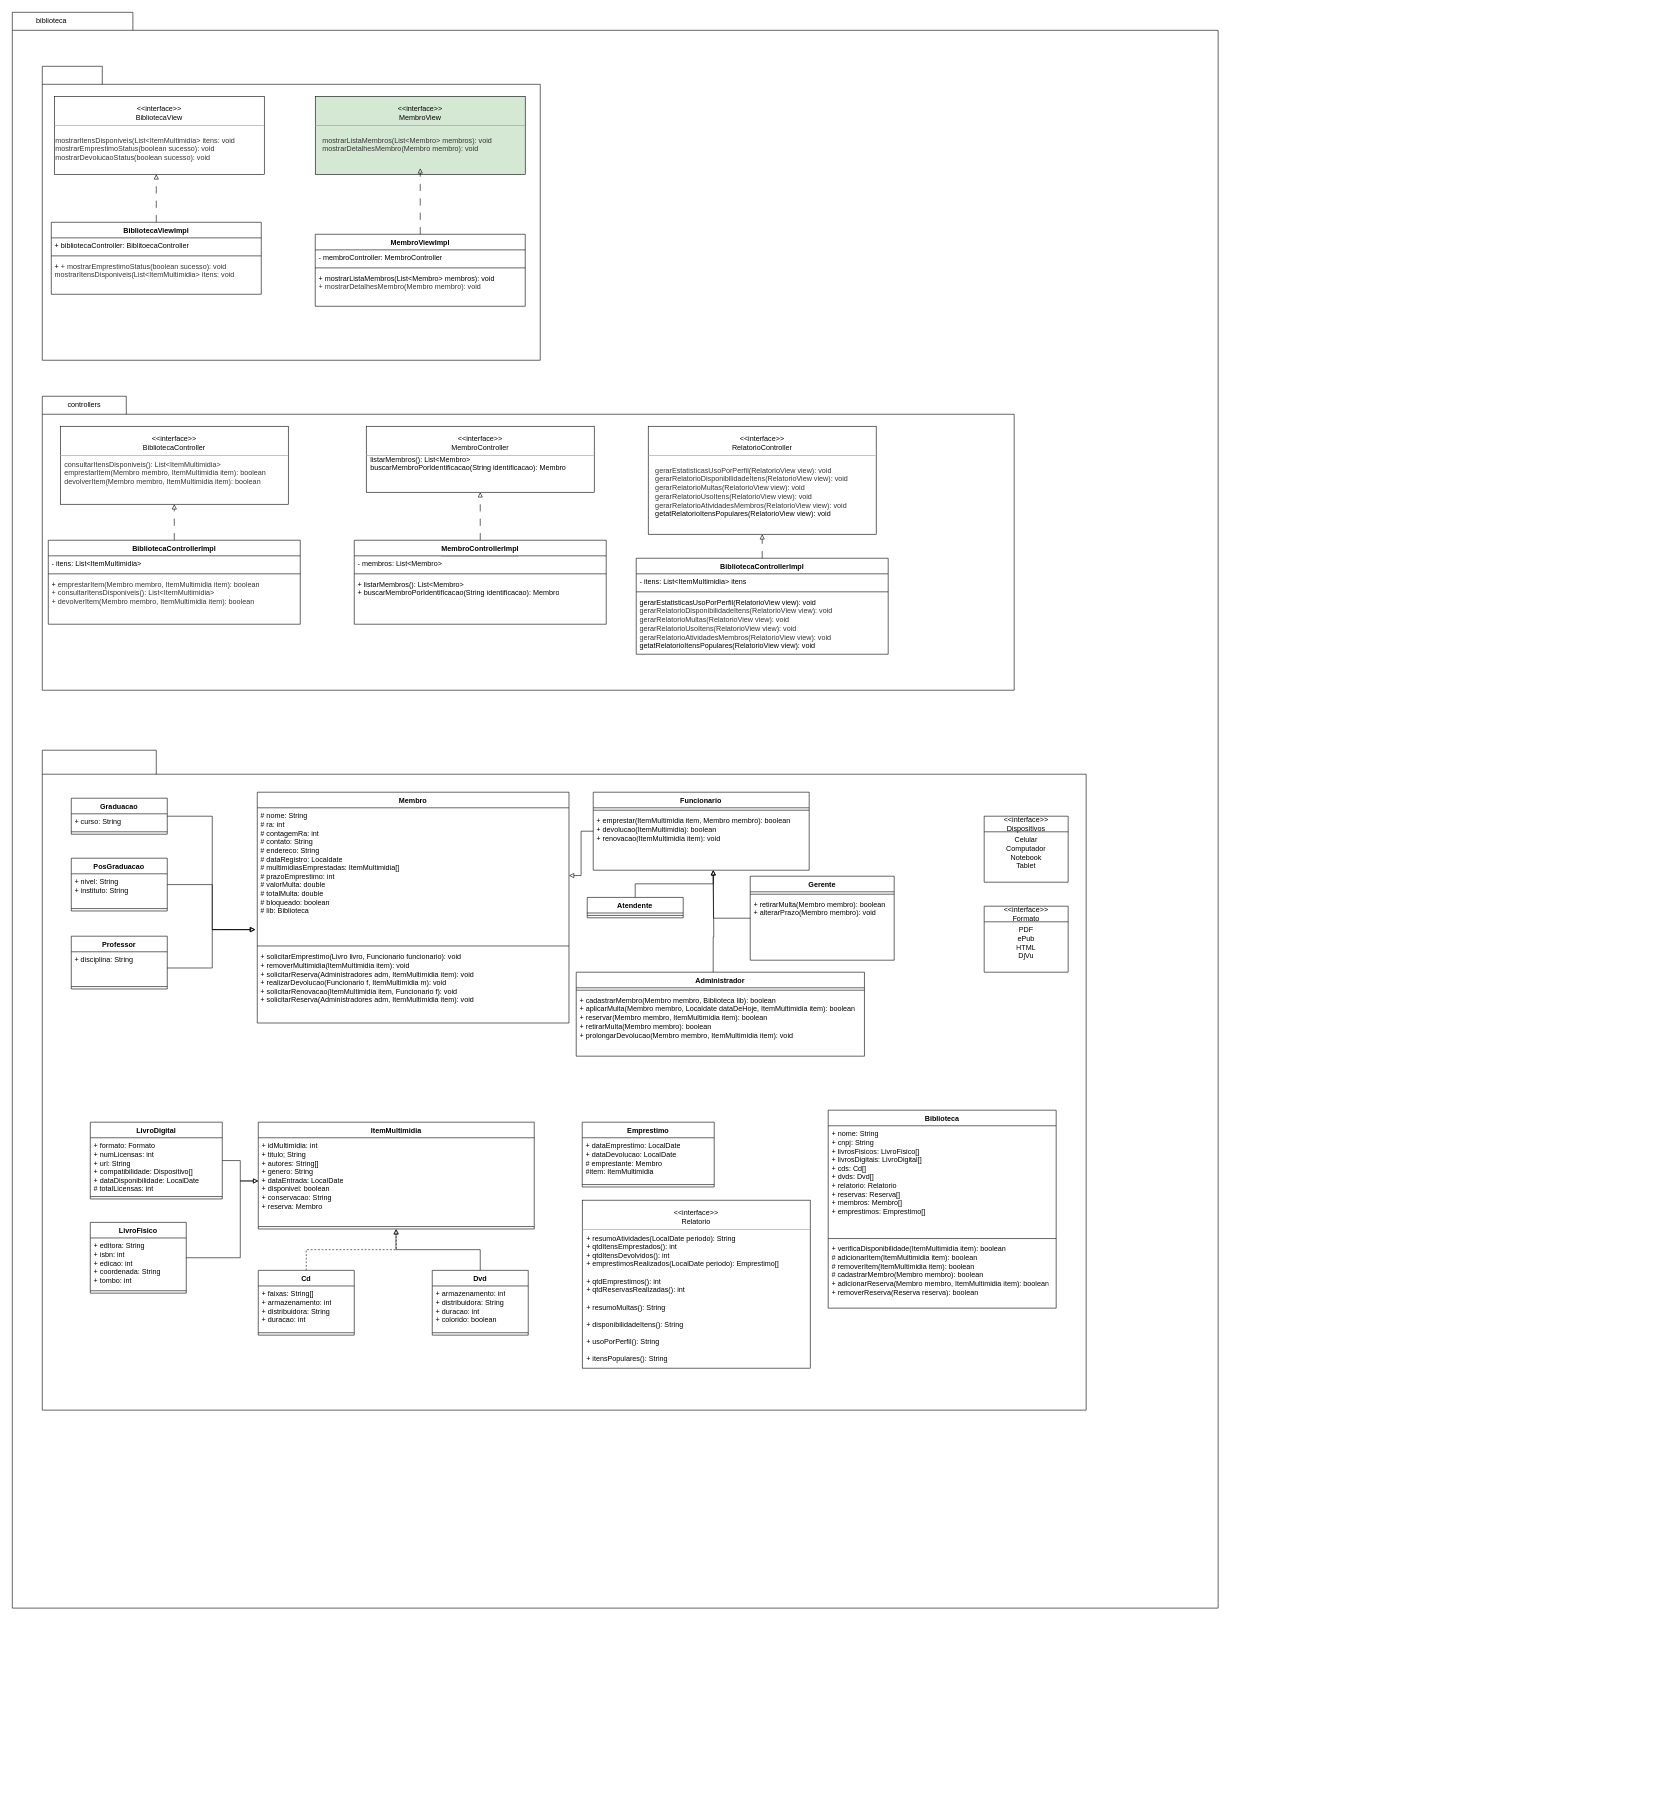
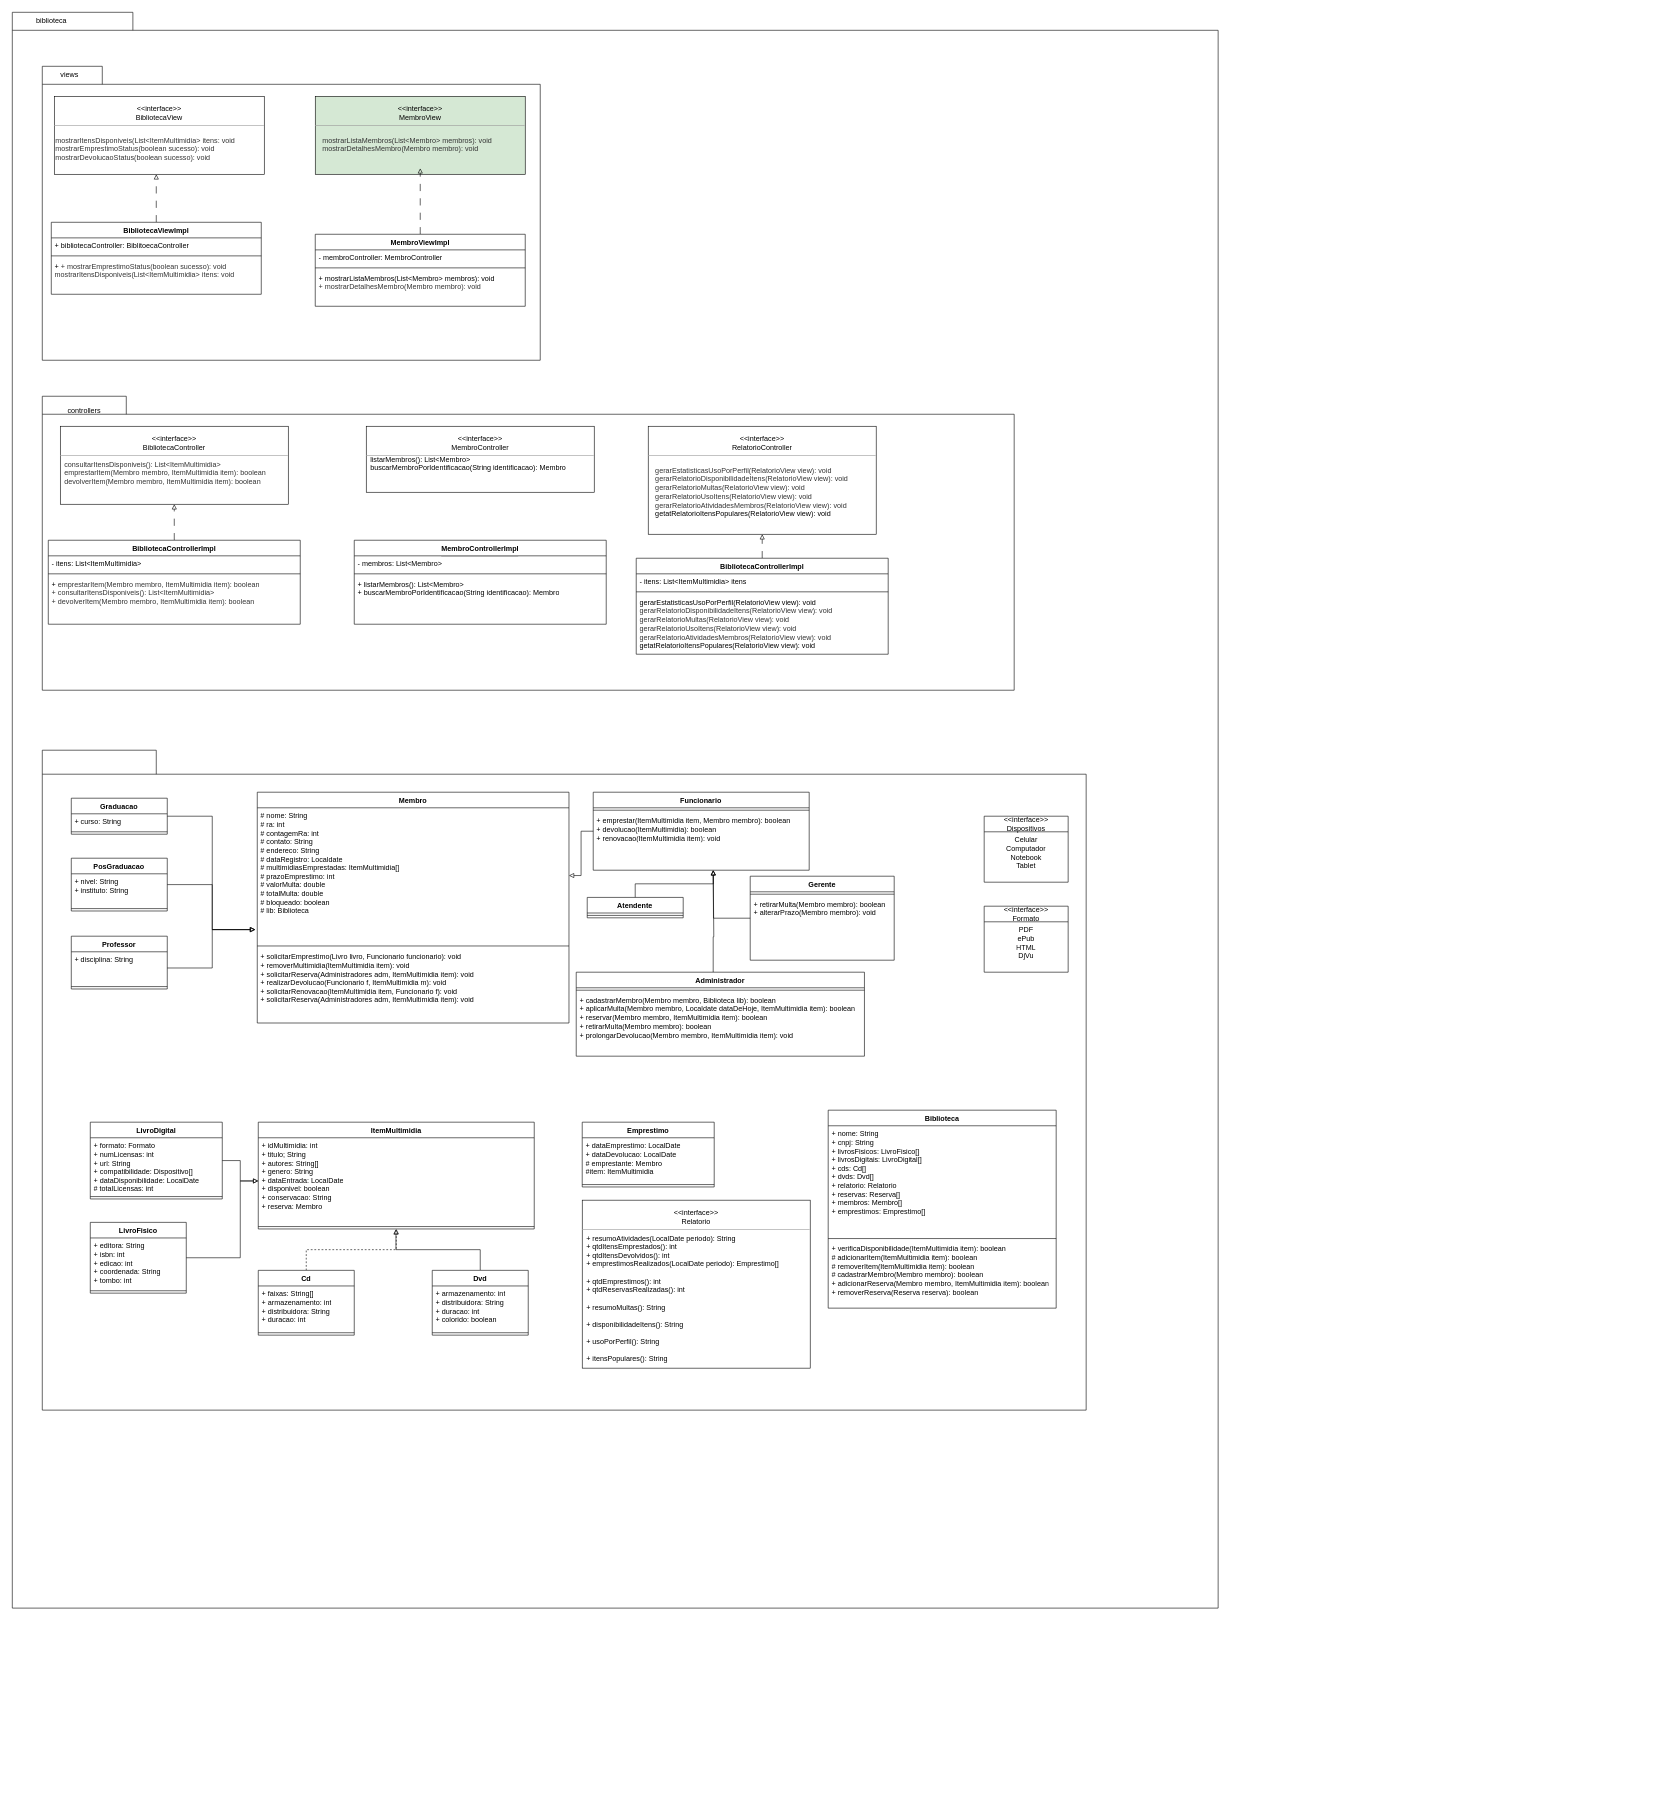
none -> (69, 75)
(84, 405) -> (84, 411)
(480, 519) -> none
